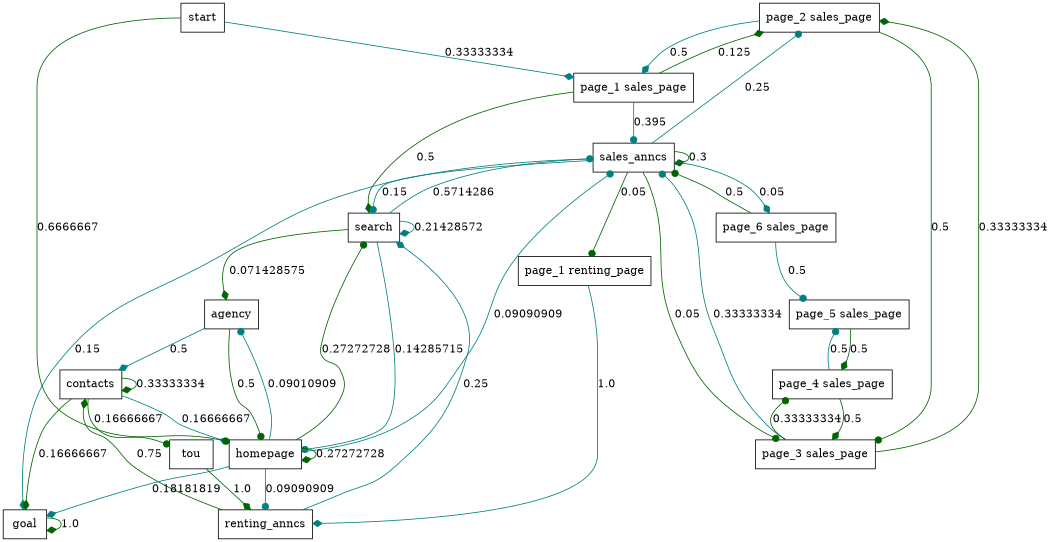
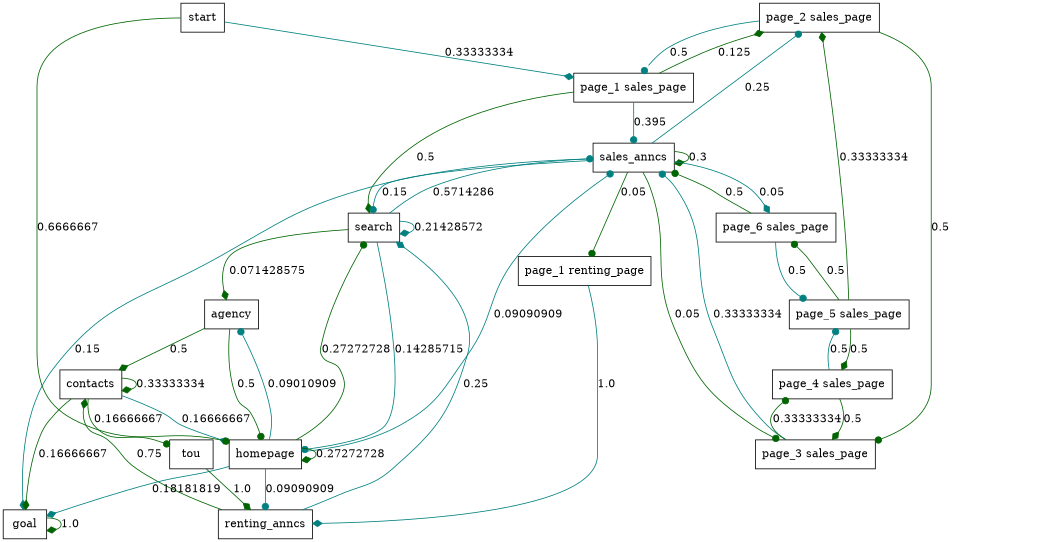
(700, 34) -> (700, 34)
(979, 243) -> (839, 171)
none -> (819, 273)
(166, 347) -> (166, 347)
